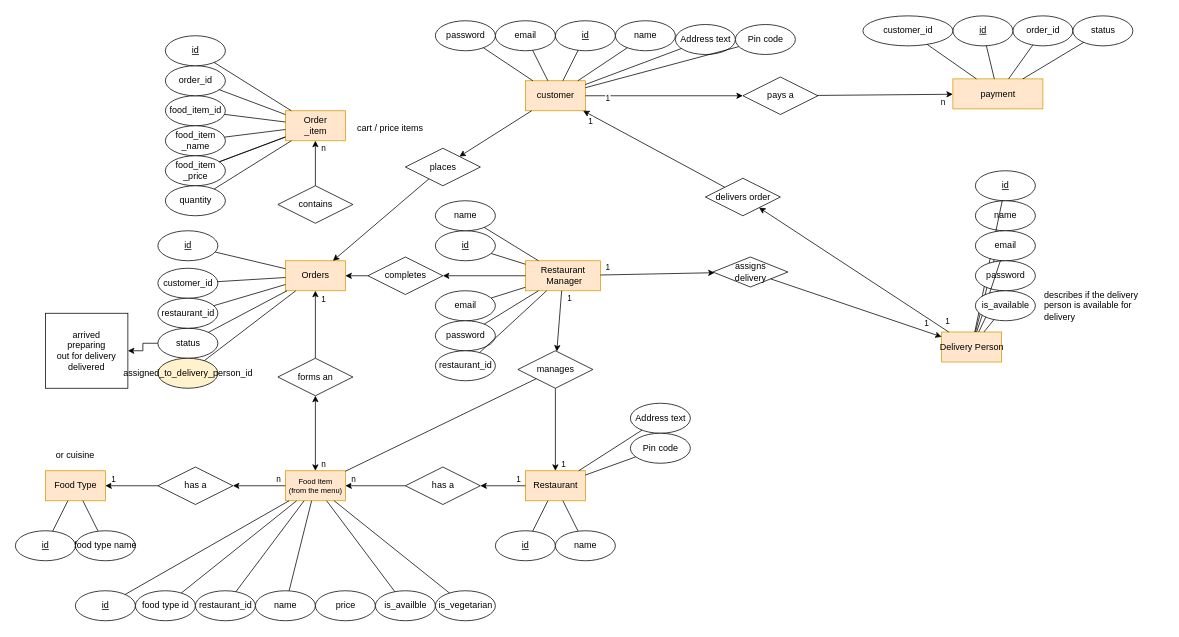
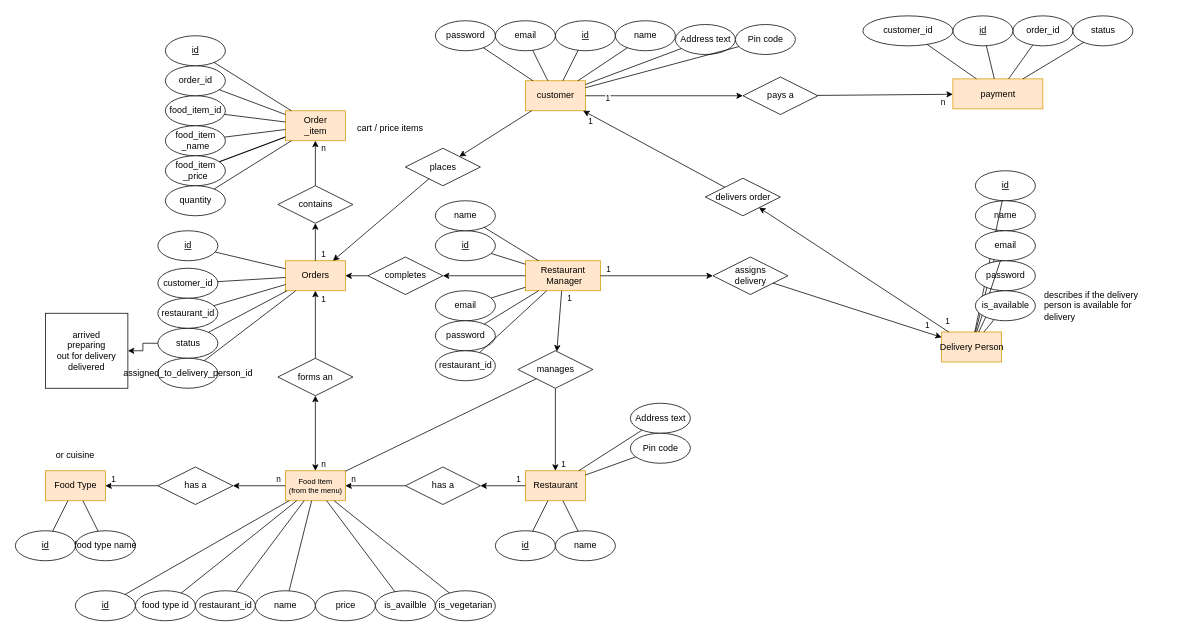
none -> (315, 244)
(750, 272) -> (750, 276)
(188, 373) -> (188, 373)
